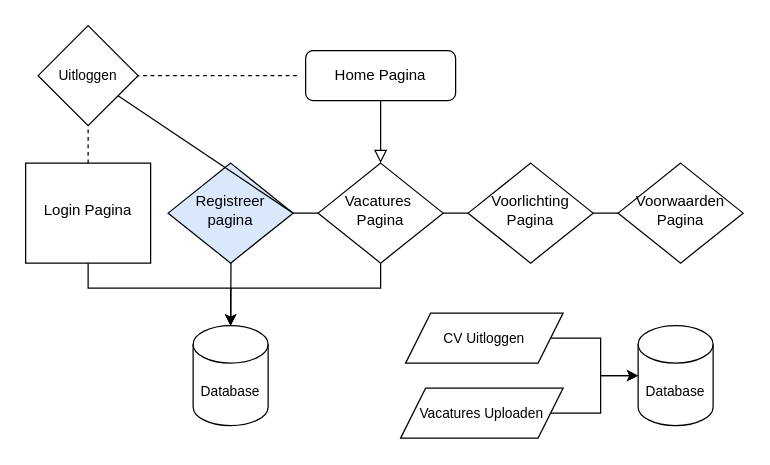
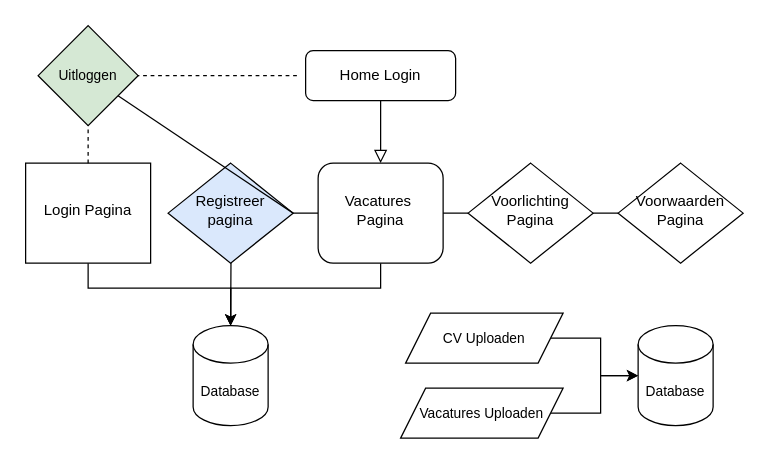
(88, 76) -> (88, 76)
(381, 76) -> (381, 76)
(381, 213) -> (381, 213)
(484, 338) -> (484, 338)
